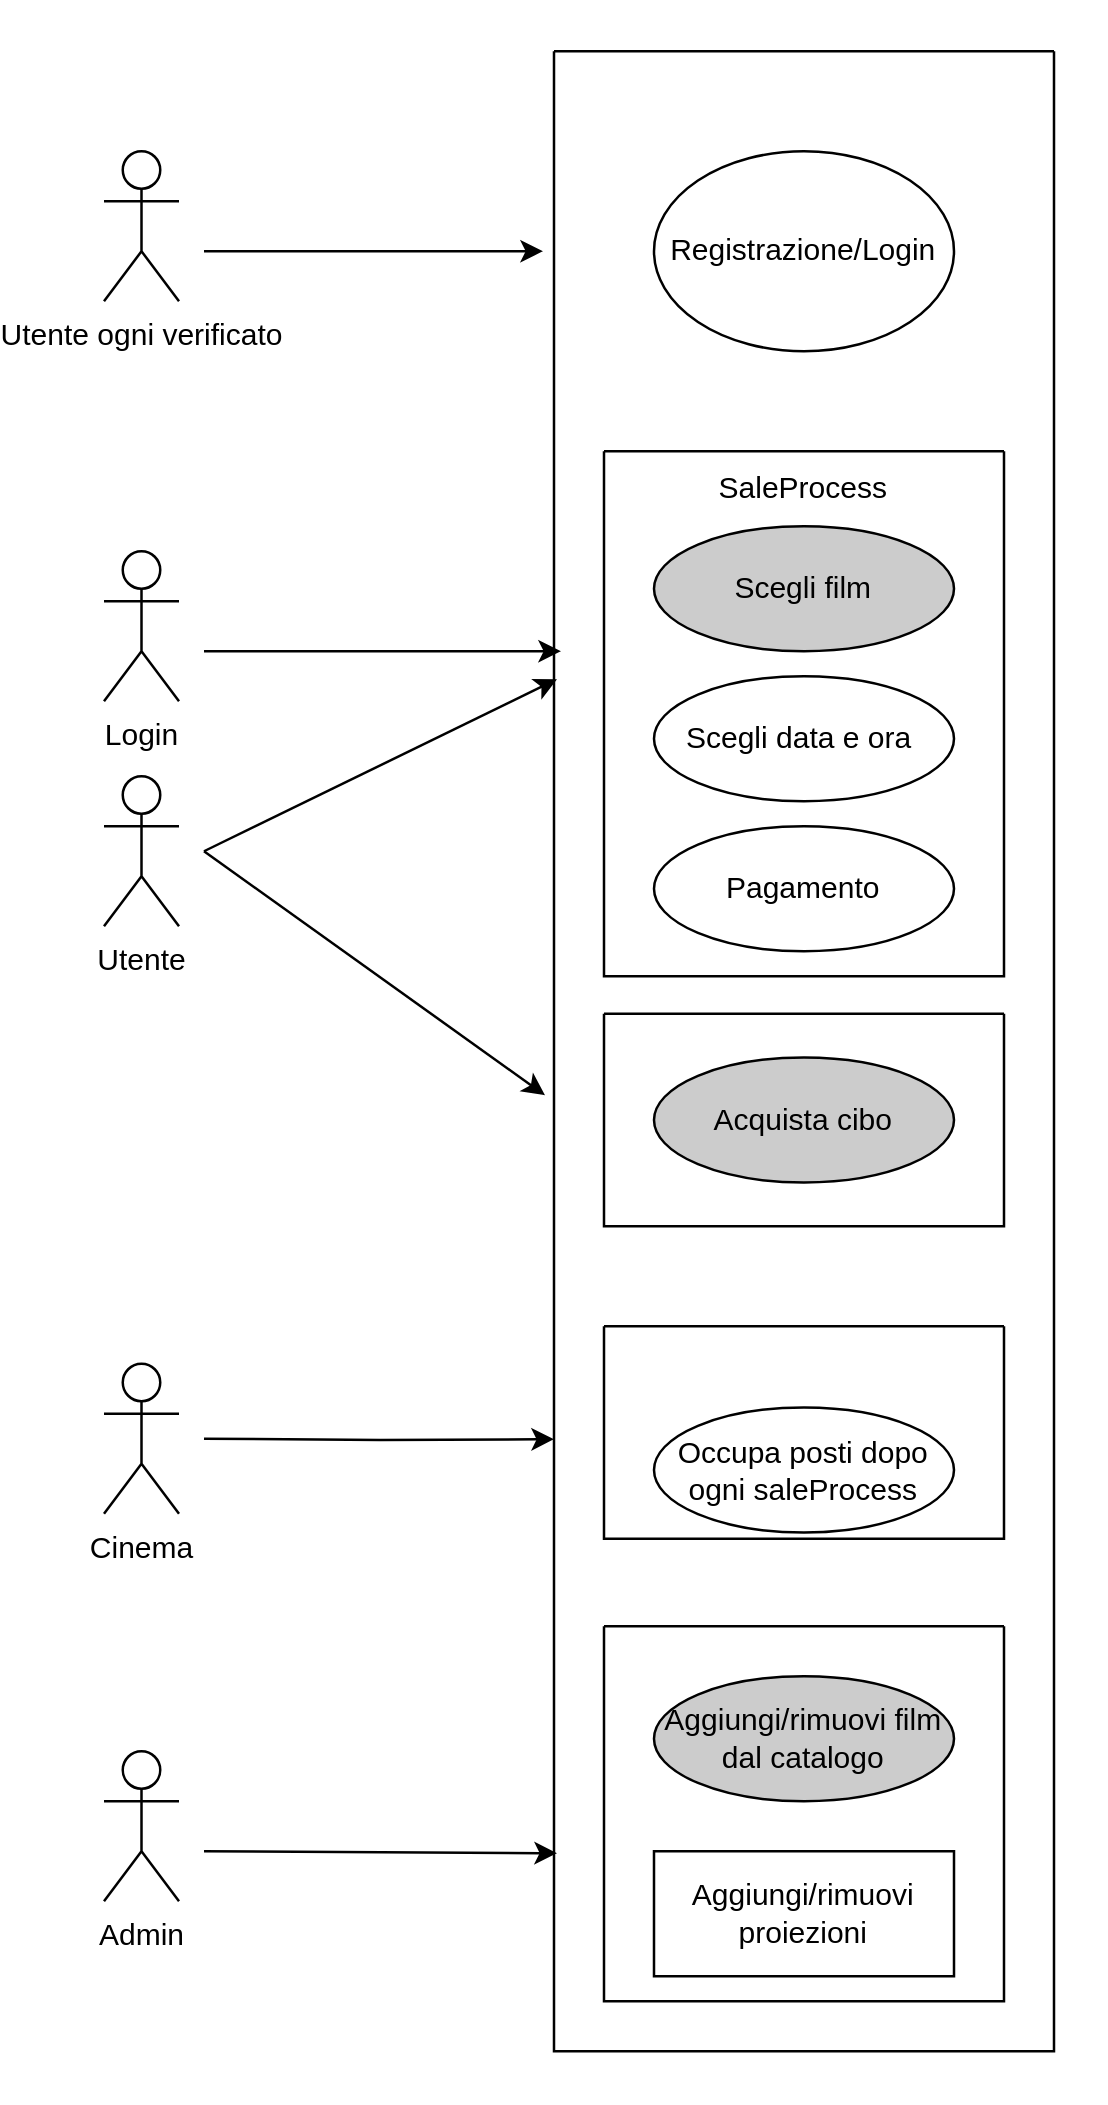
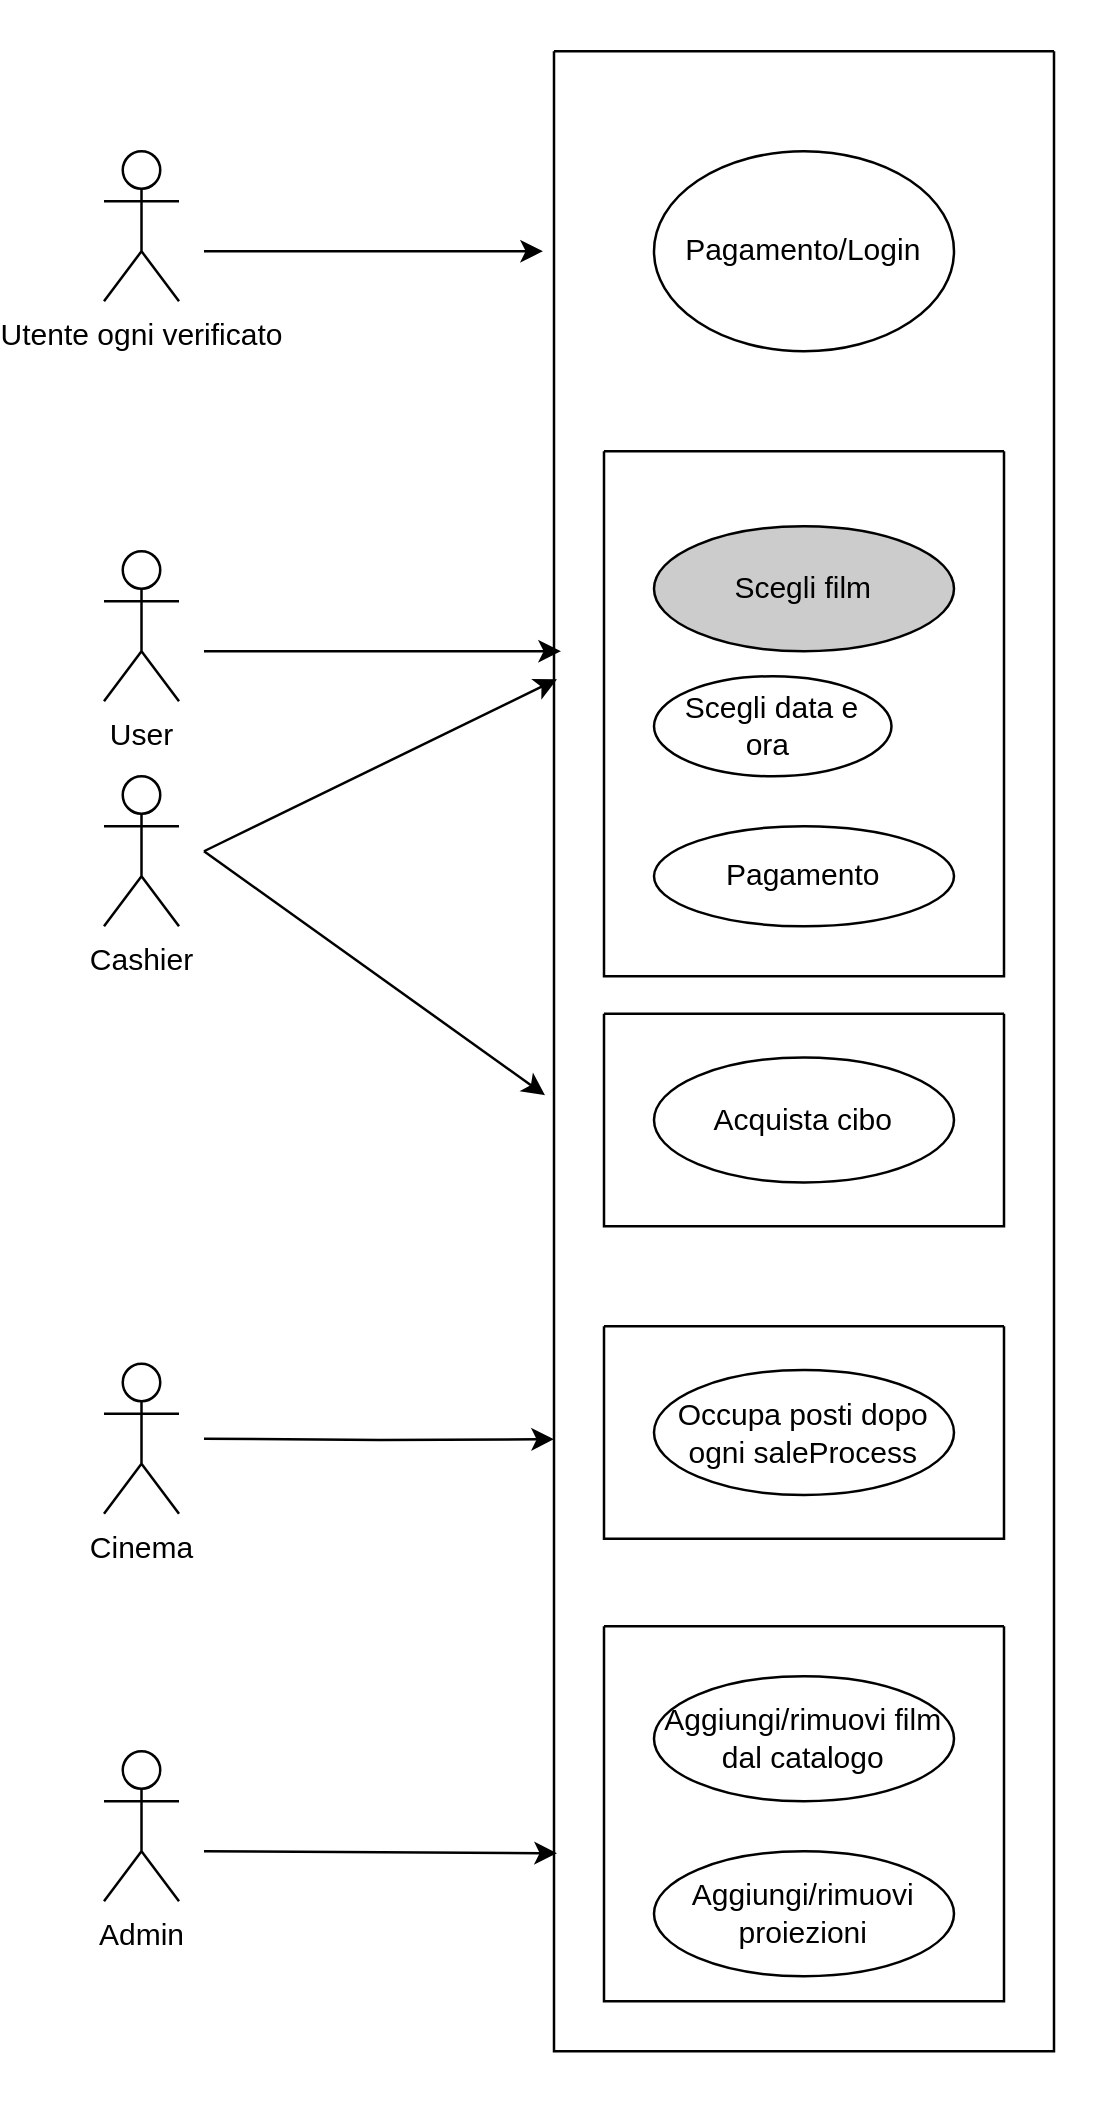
(804, 251) -> (804, 251)
(804, 489) -> none
(143, 737) -> (143, 737)
(804, 739) -> (773, 726)
(804, 889) -> (804, 876)
(143, 962) -> (143, 962)
(804, 1120) -> (804, 1120)
(804, 1470) -> (804, 1433)
(804, 1739) -> (804, 1739)
(804, 1914) -> (804, 1914)
